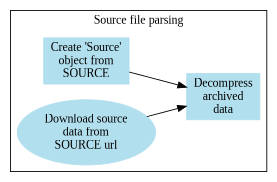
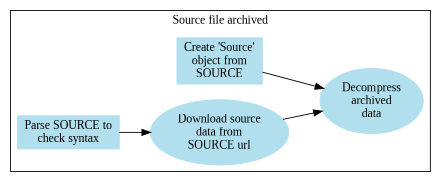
(139, 20) -> (220, 20)
(223, 97) -> (372, 101)
none -> (68, 132)
